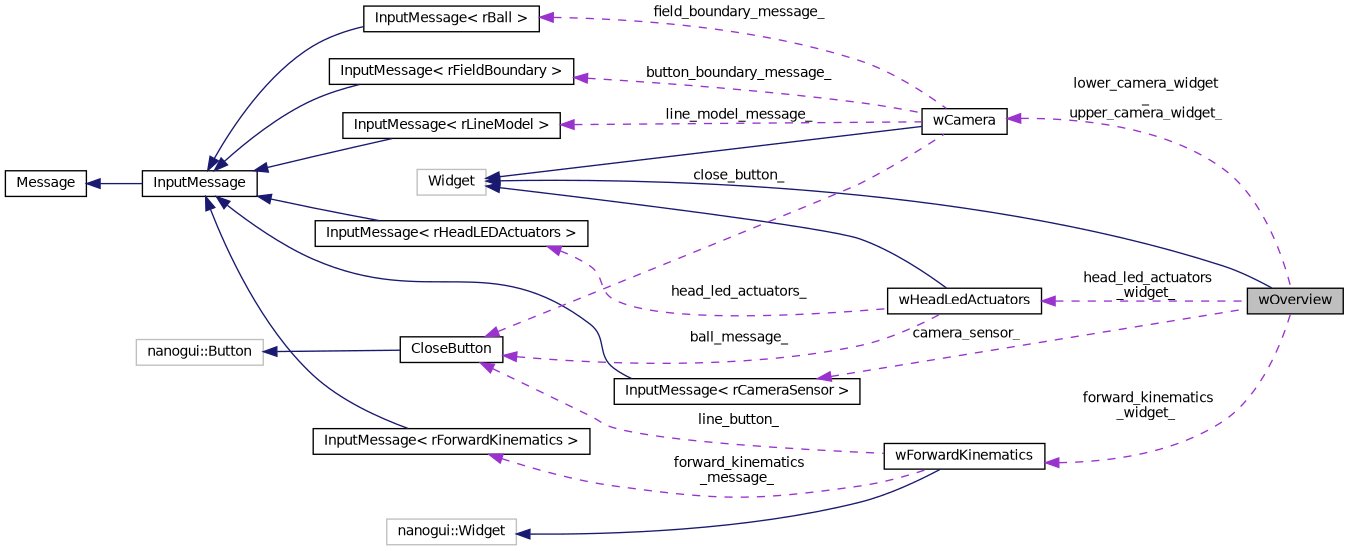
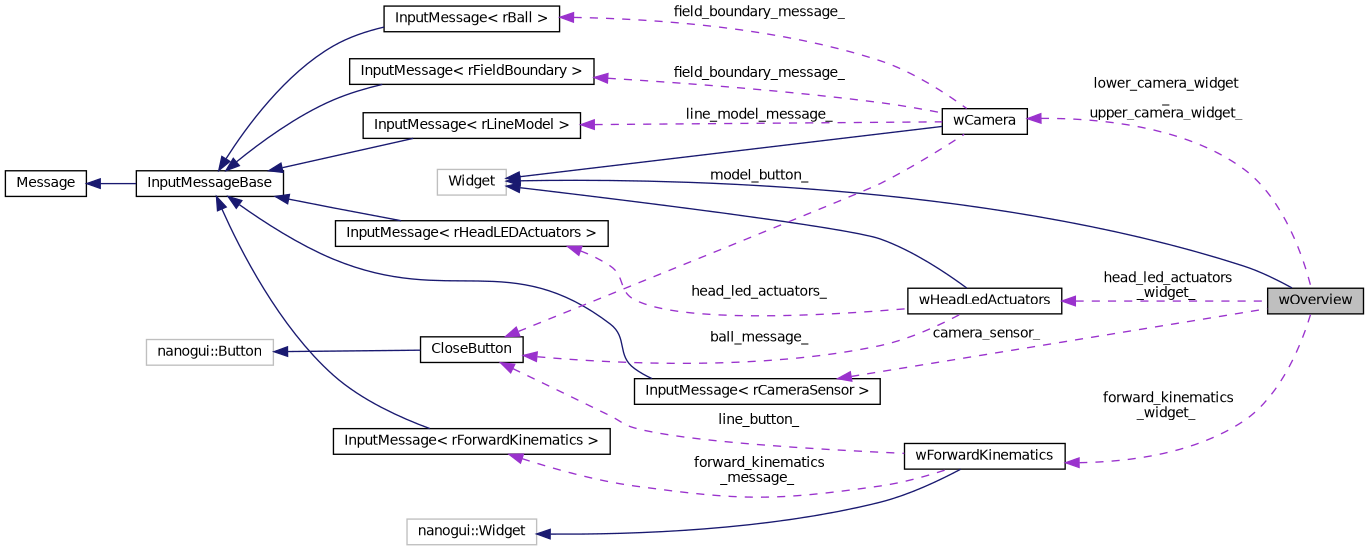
(737, 74) -> (757, 74)
(737, 176) -> (757, 176)
(200, 184) -> (210, 184)
